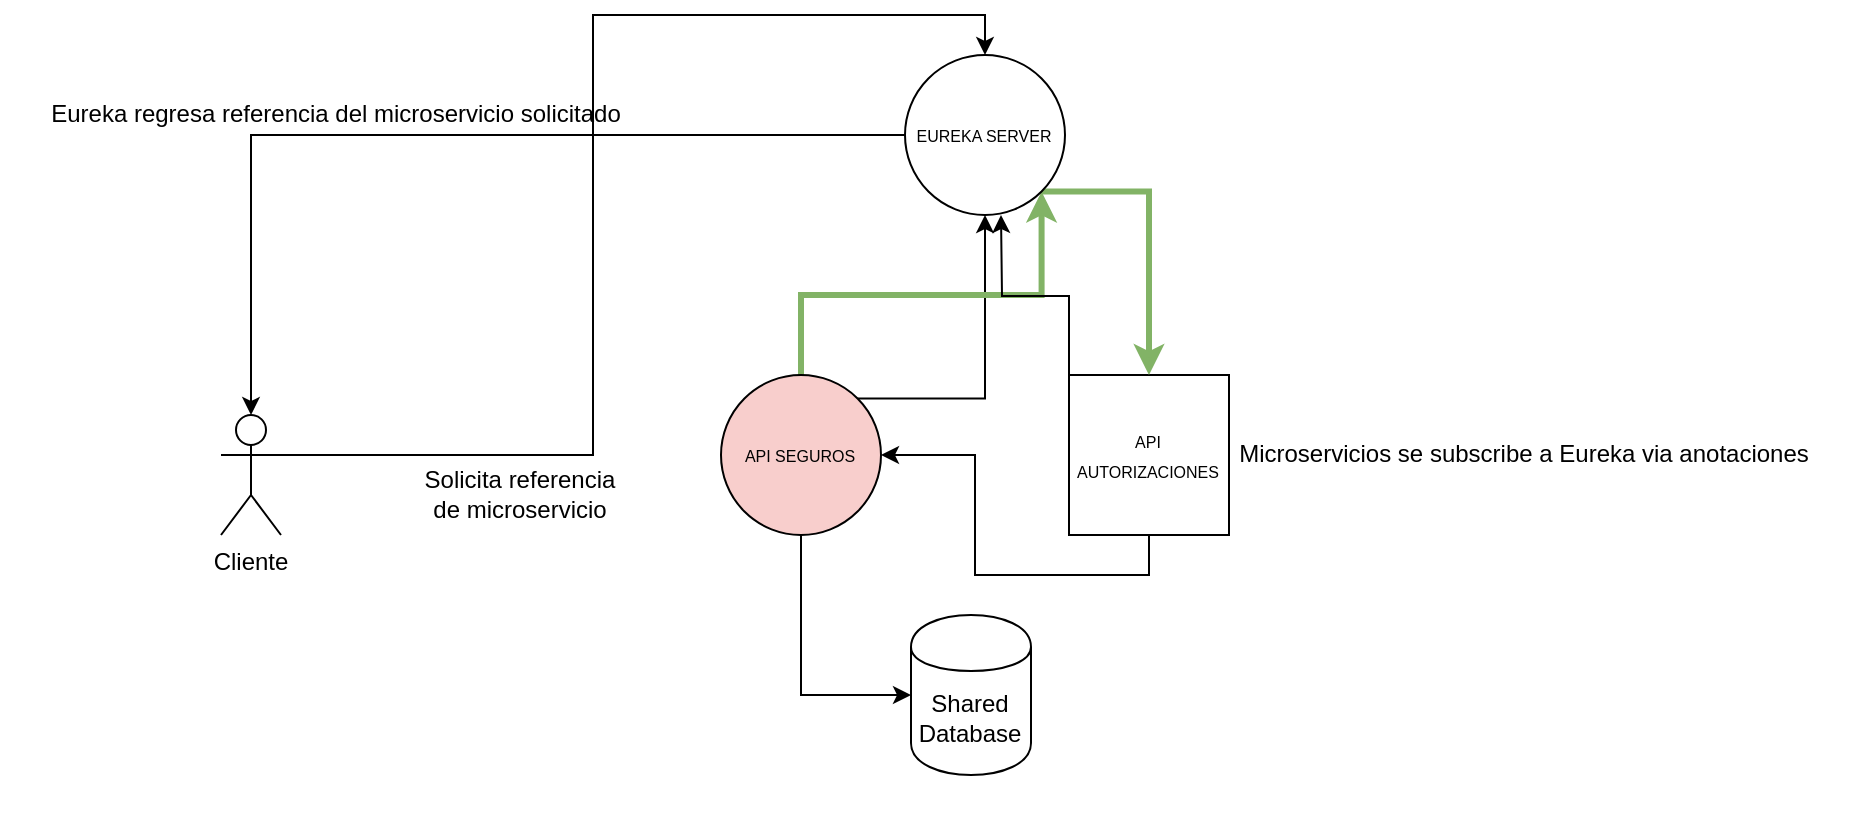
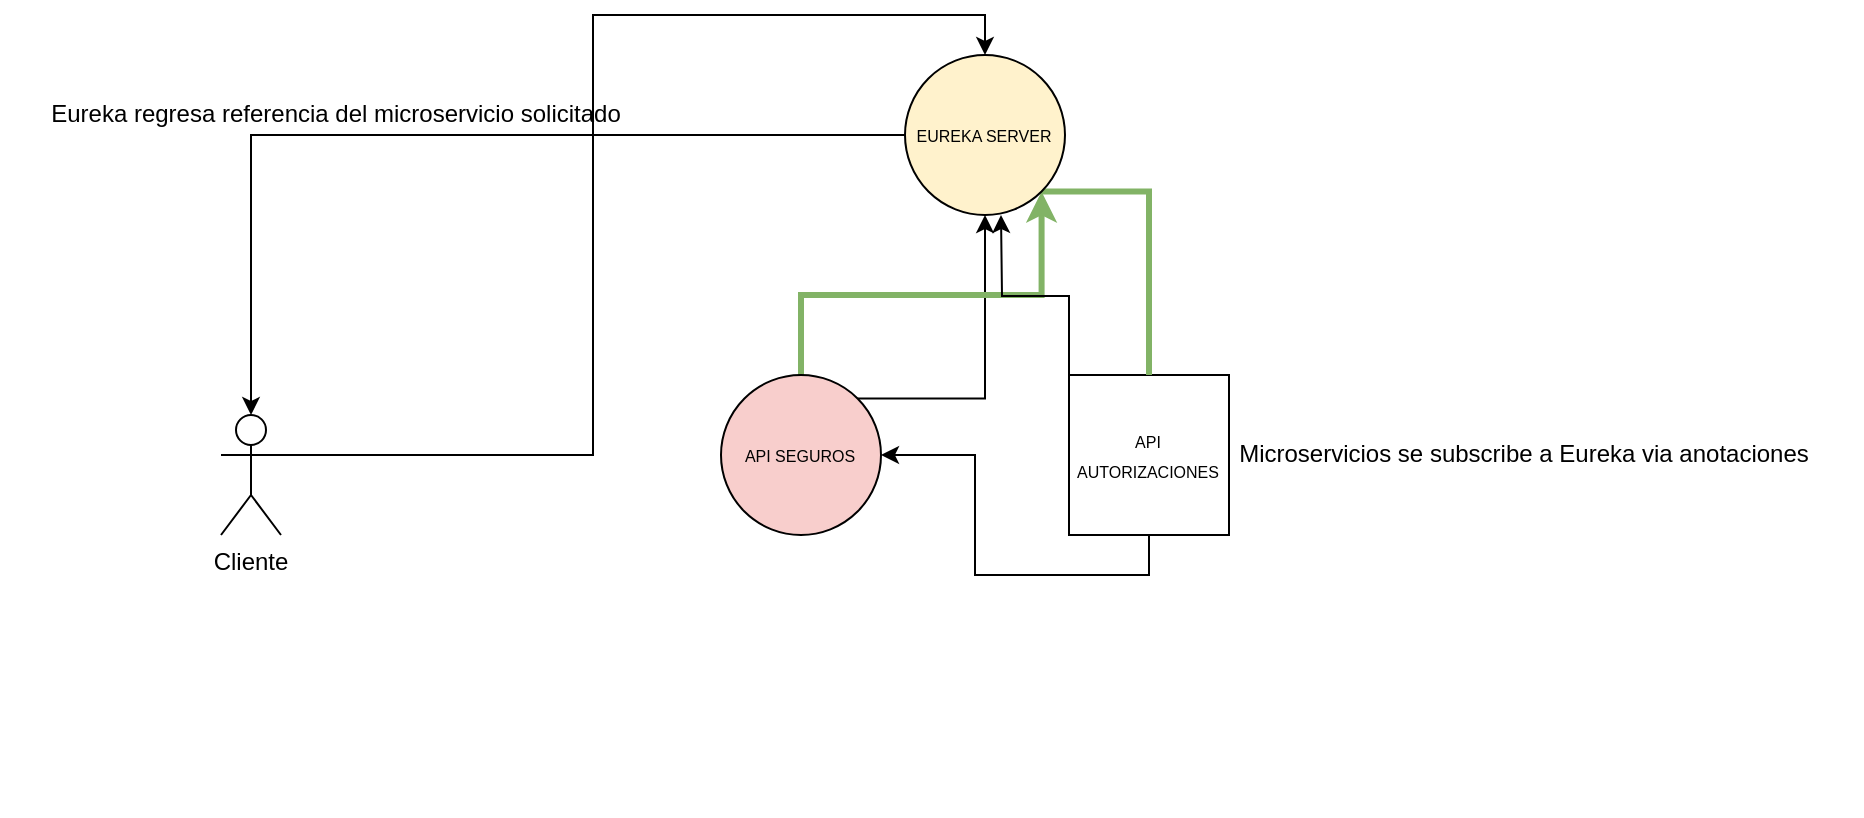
(985, 135) -> (985, 135)
(1042, 192) -> (1149, 371)
(521, 495) -> none
(801, 663) -> none
(971, 695) -> none
